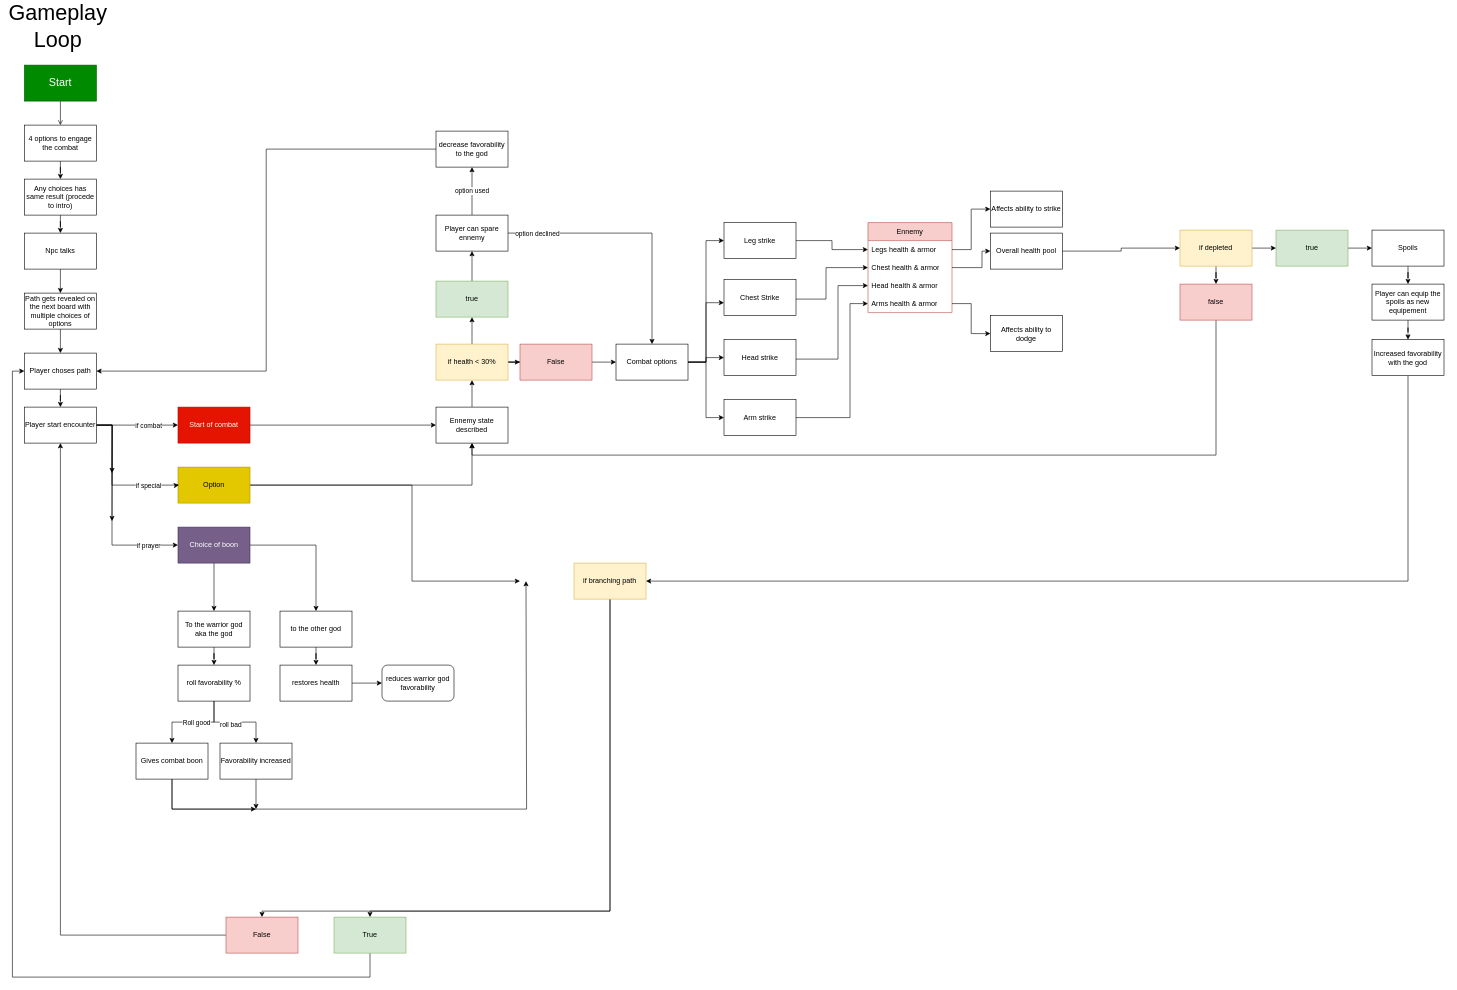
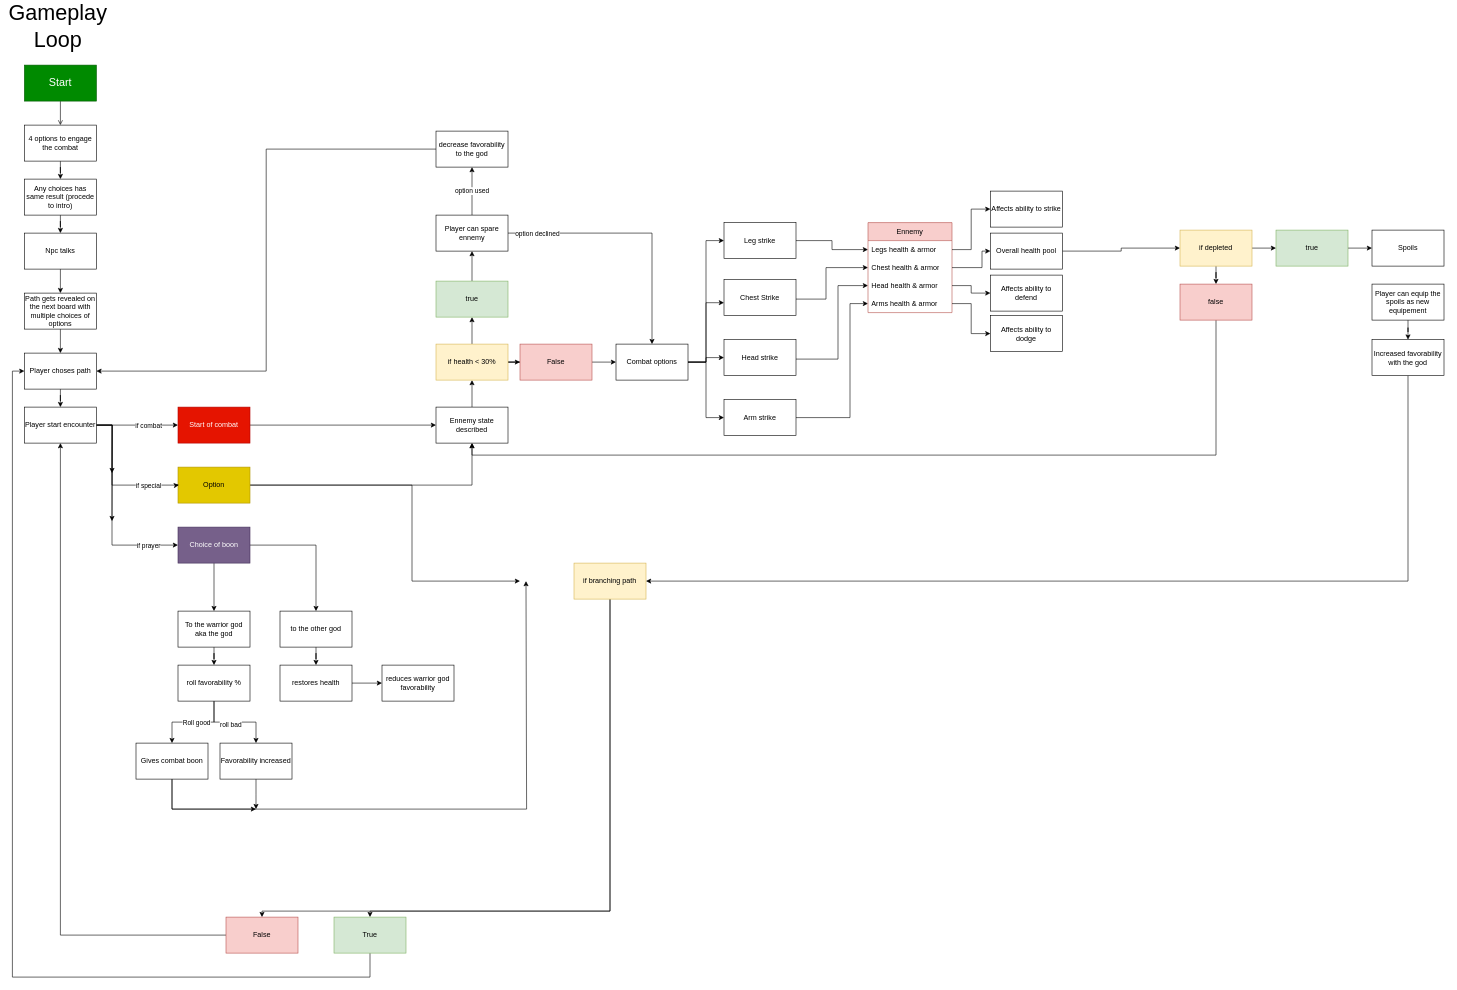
(1408, 275) -> none
none -> (966, 286)
none -> (1026, 293)
(418, 683) -> (418, 683)
